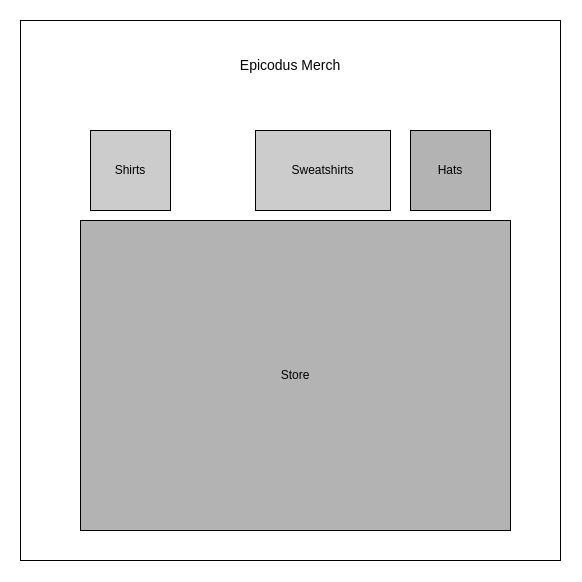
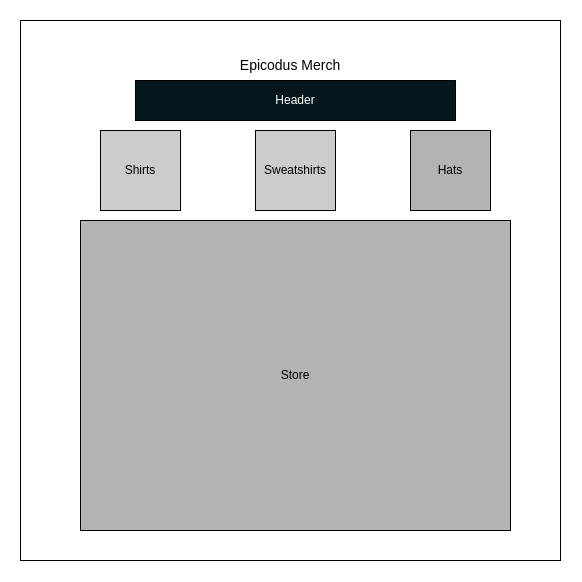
none -> (296, 101)
(131, 171) -> (141, 171)
(323, 171) -> (296, 171)
